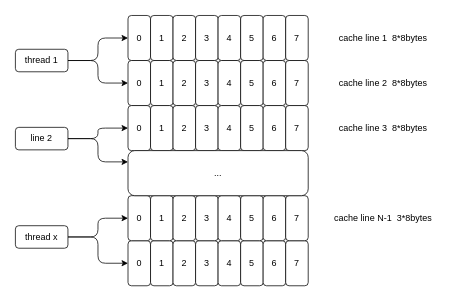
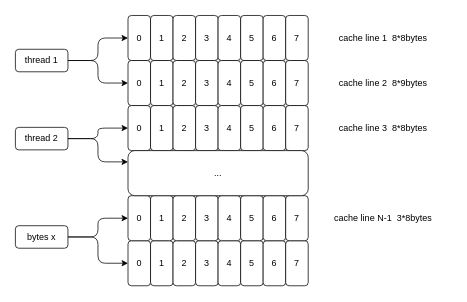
(383, 83) -> (383, 83)
(42, 138) -> (42, 138)
(42, 237) -> (42, 237)
